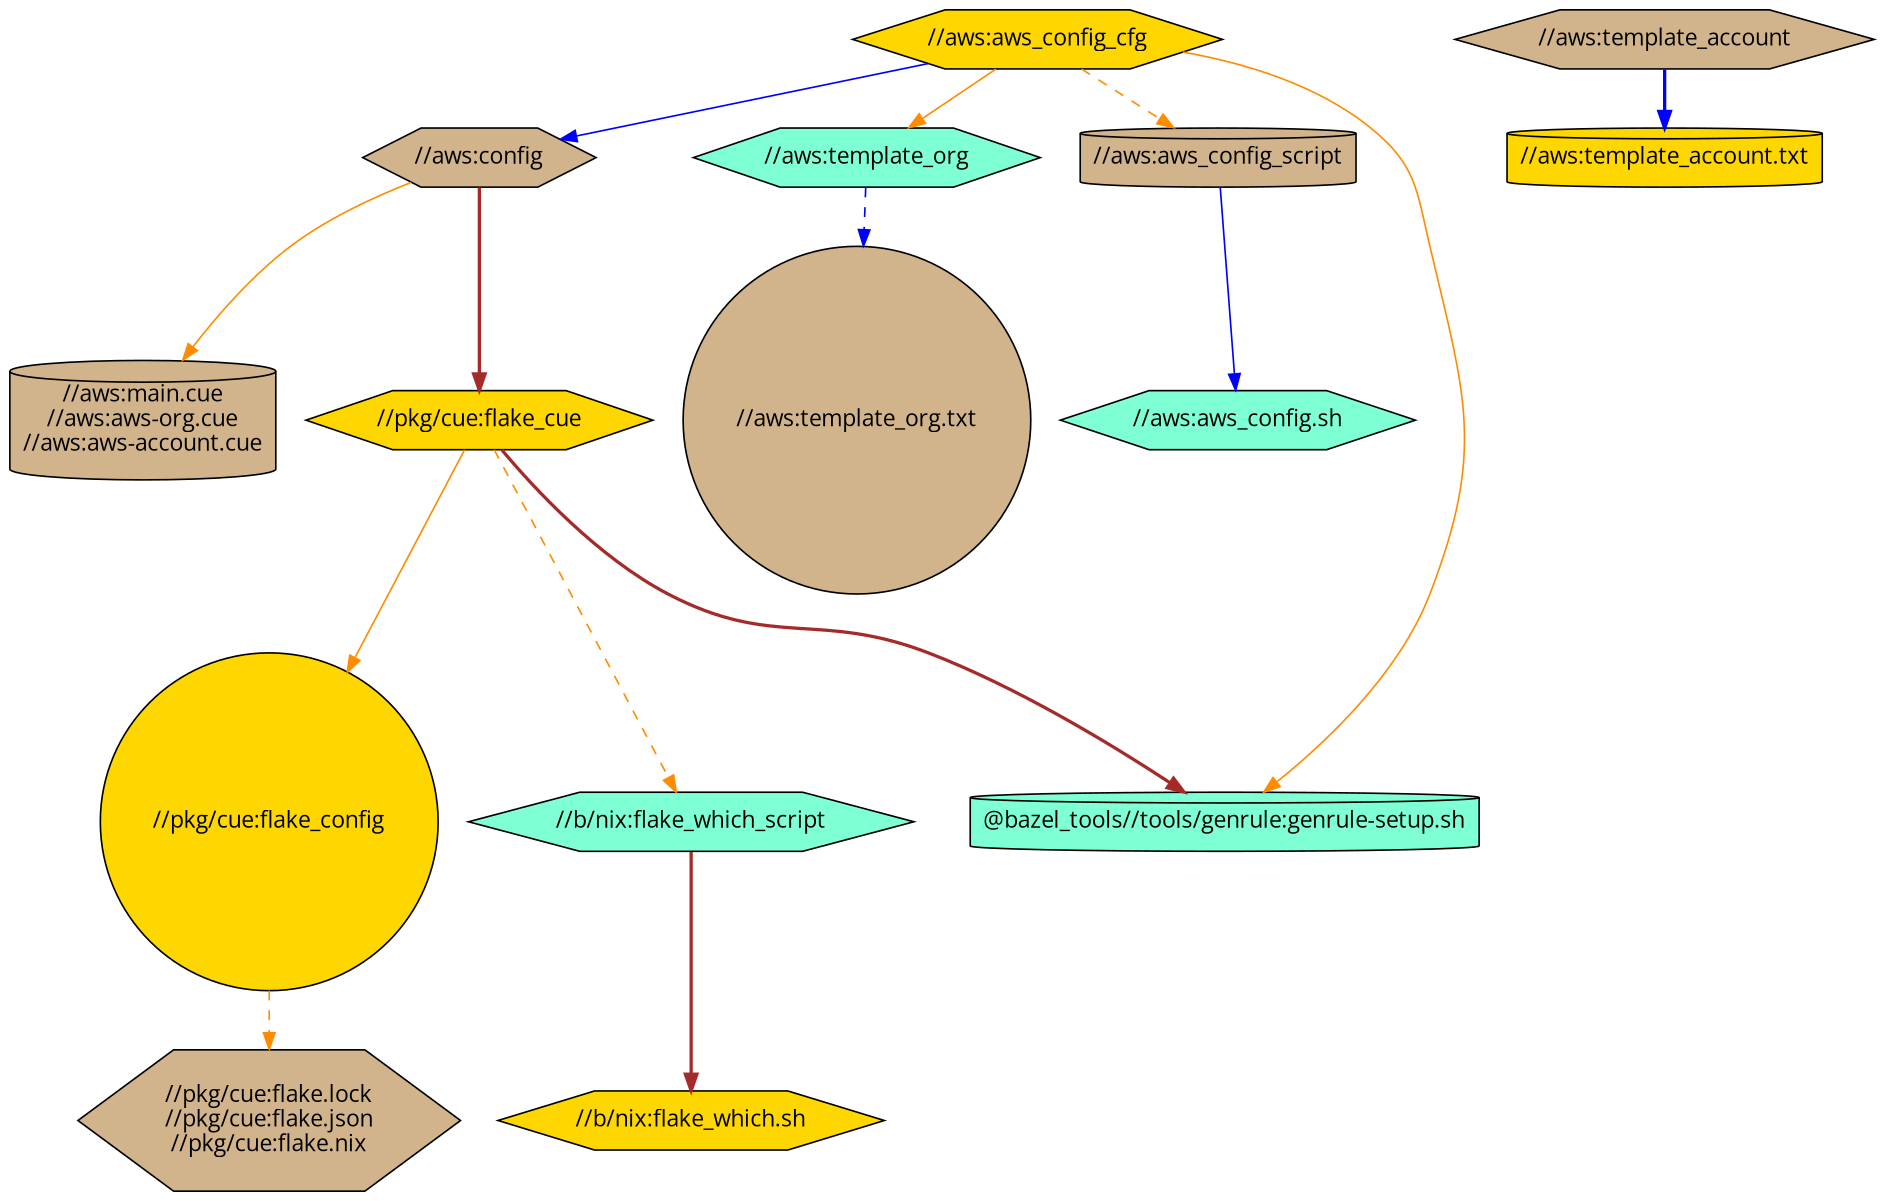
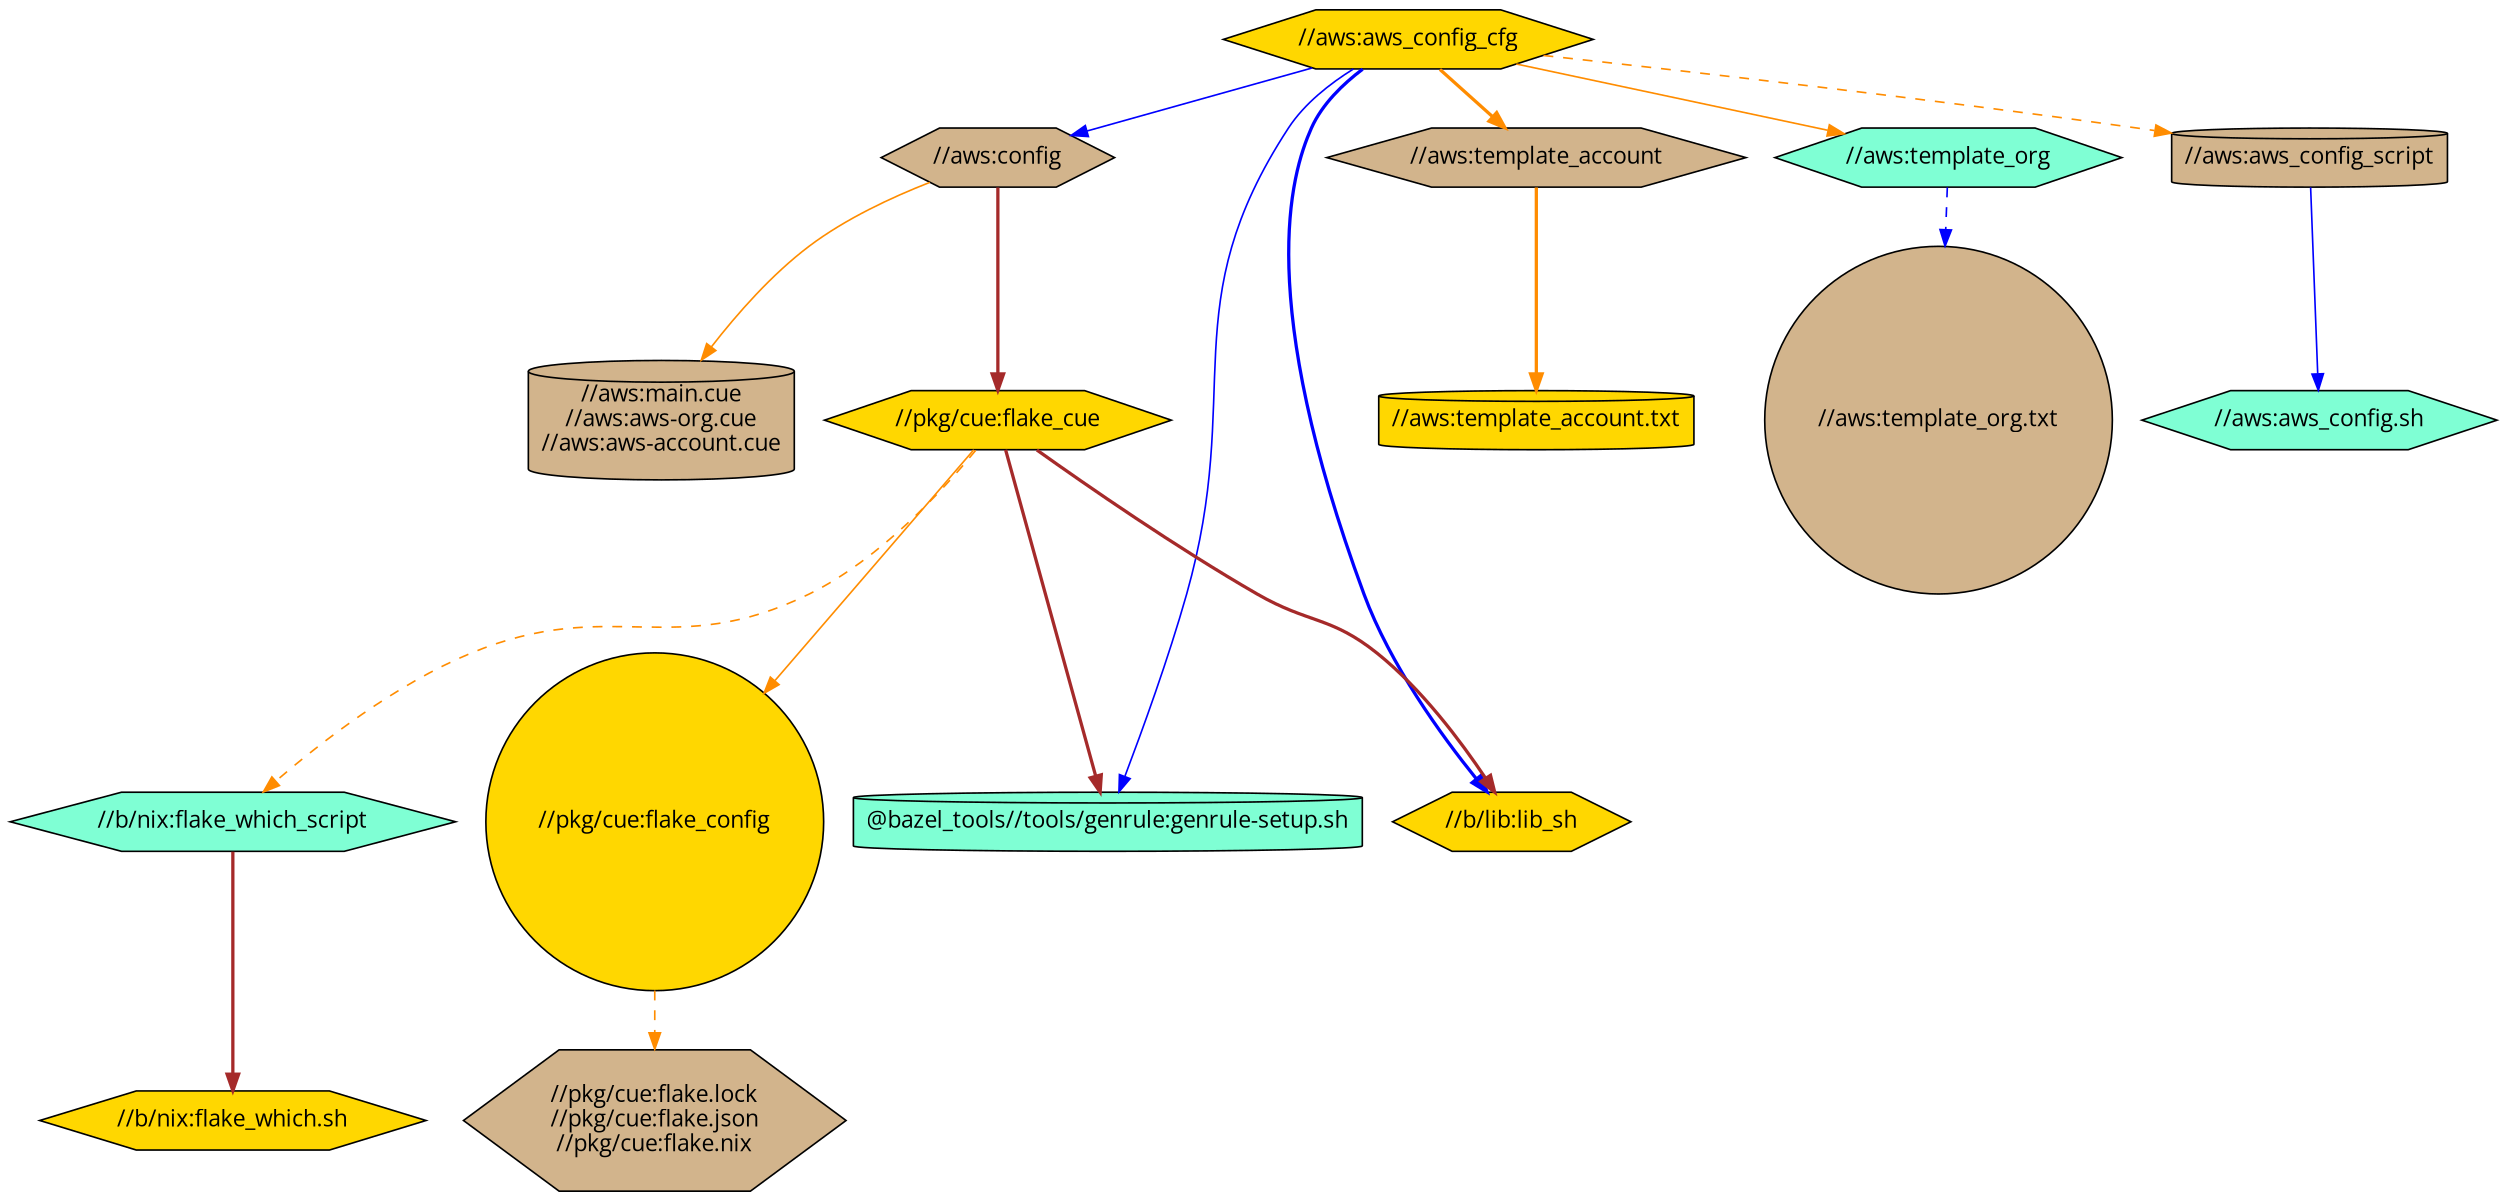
(1665, 90) -> (1536, 281)
none -> (1466, 93)
(1458, 373) -> (1213, 407)
none -> (1512, 822)
